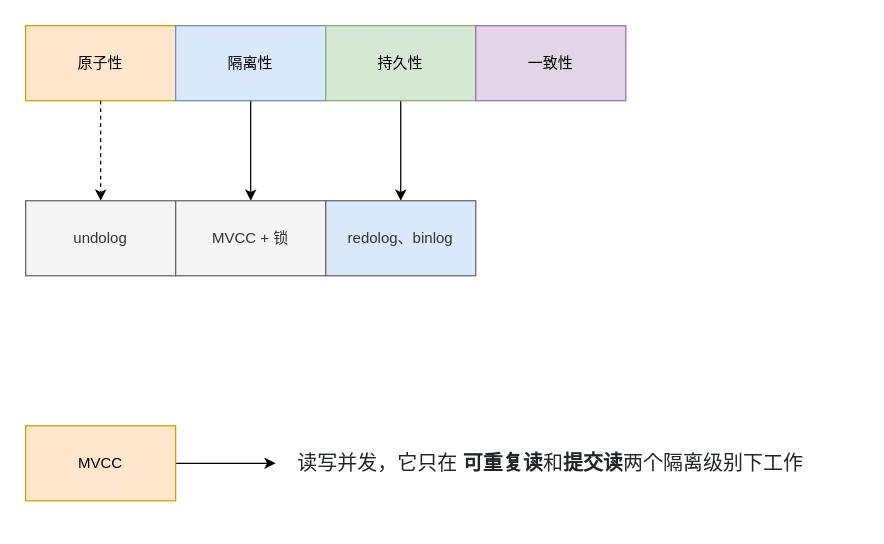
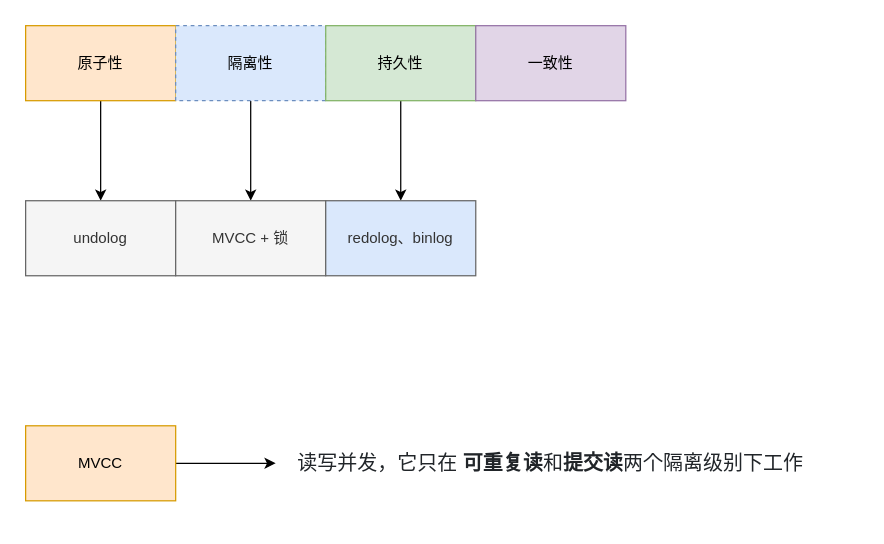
(251, 63) -> (251, 63)
(101, 147) -> (101, 147)
